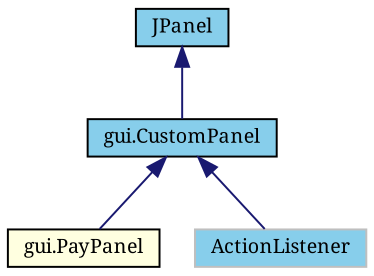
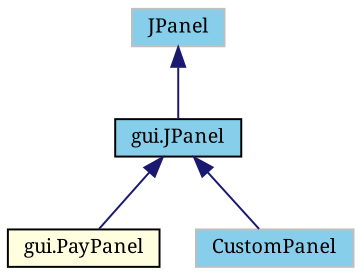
(182, 28) -> (178, 28)
(182, 138) -> (178, 138)
(281, 248) -> (275, 248)
